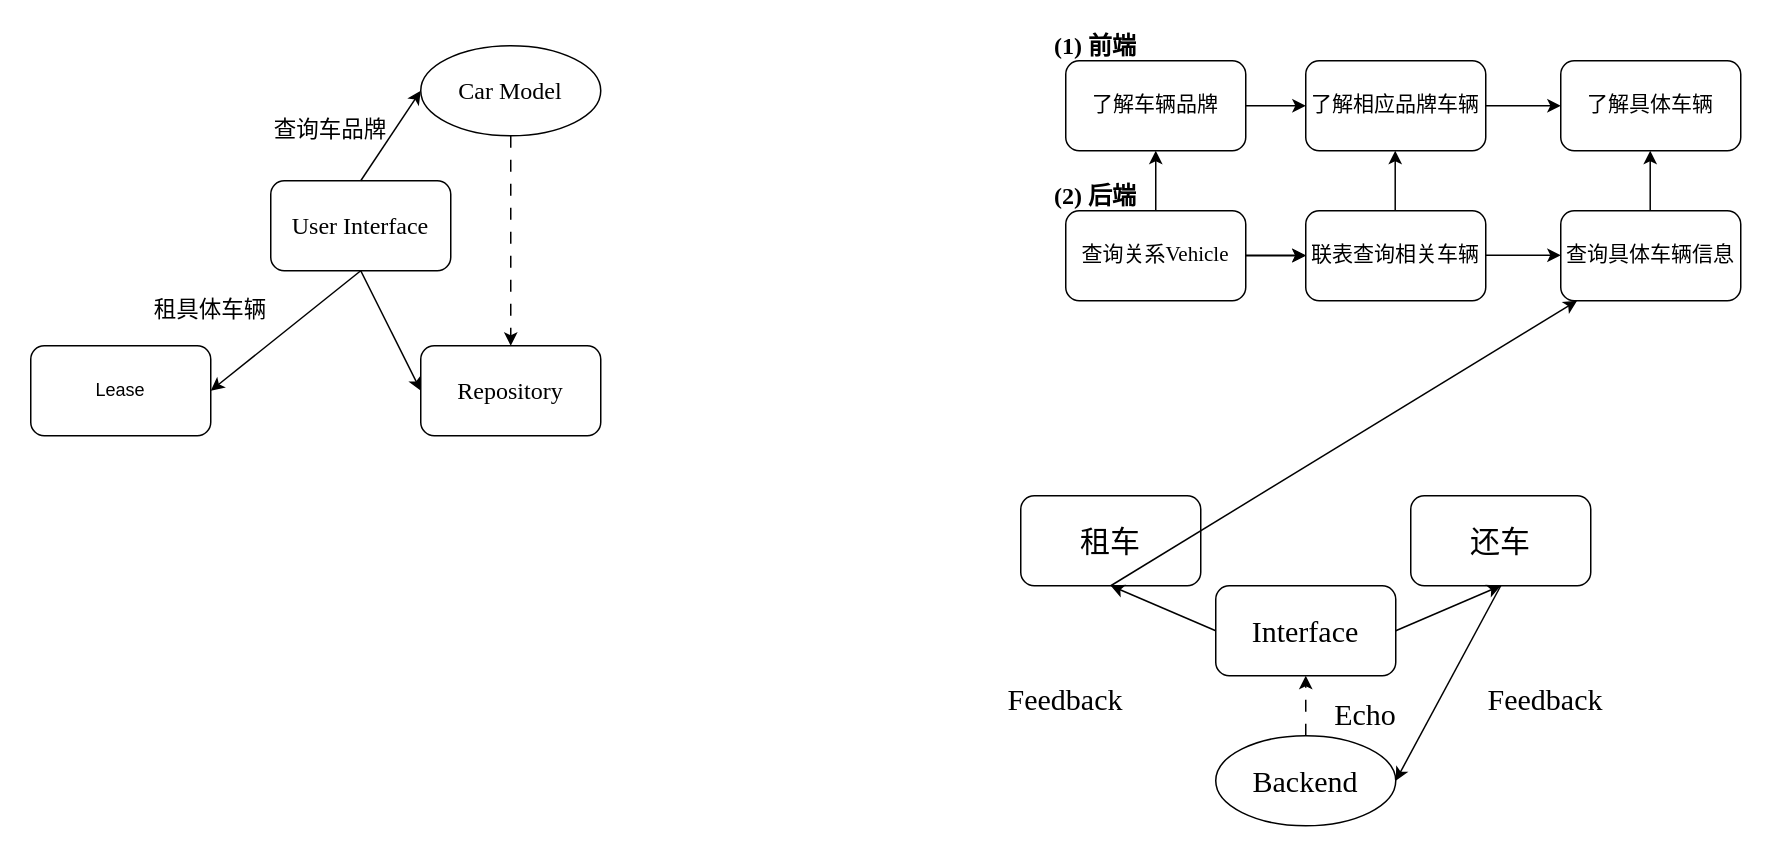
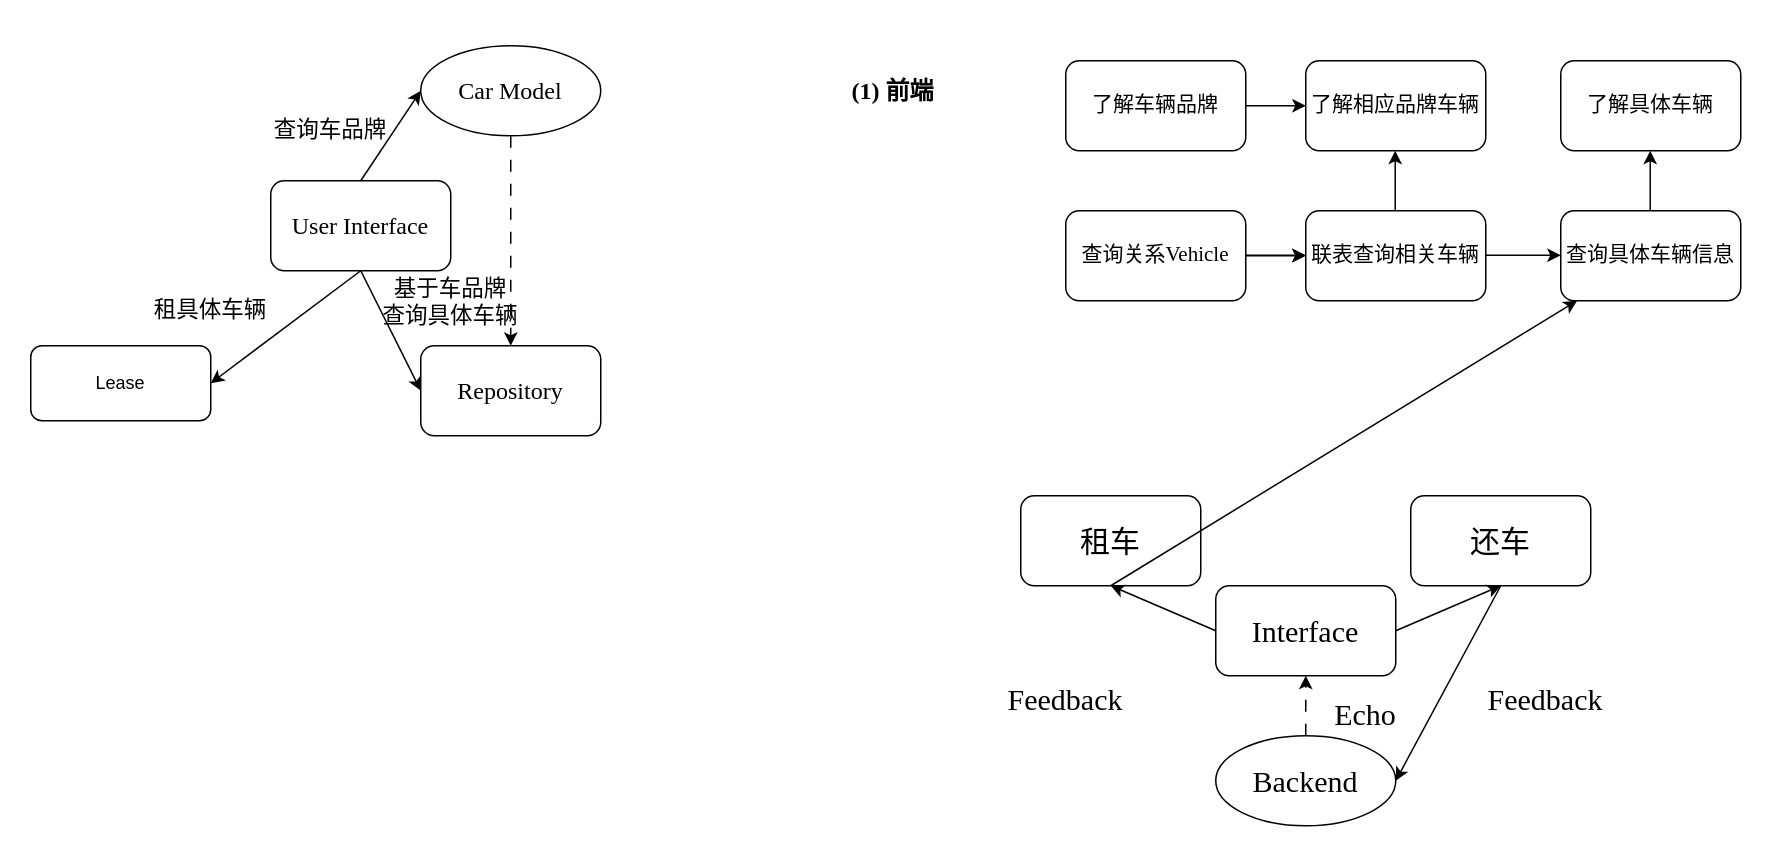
(1096, 46) -> (893, 91)
(1518, 106) -> none
(1156, 186) -> none
(1096, 196) -> none
none -> (451, 301)
(121, 391) -> (121, 383)
